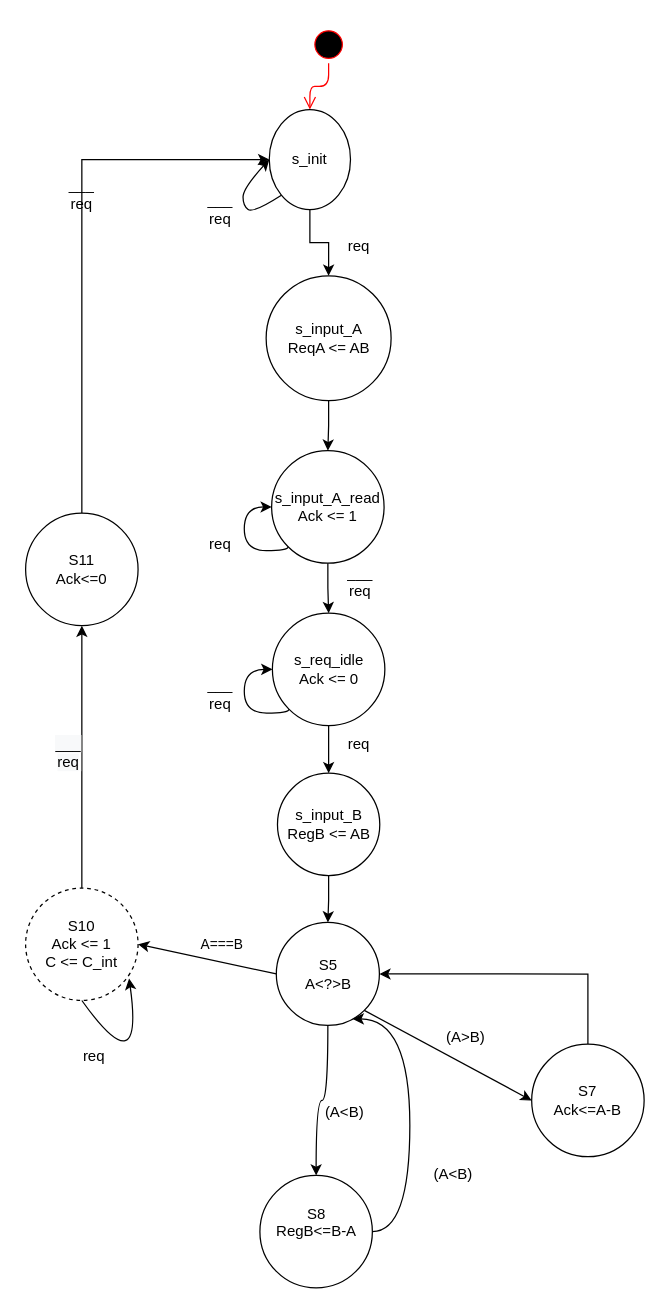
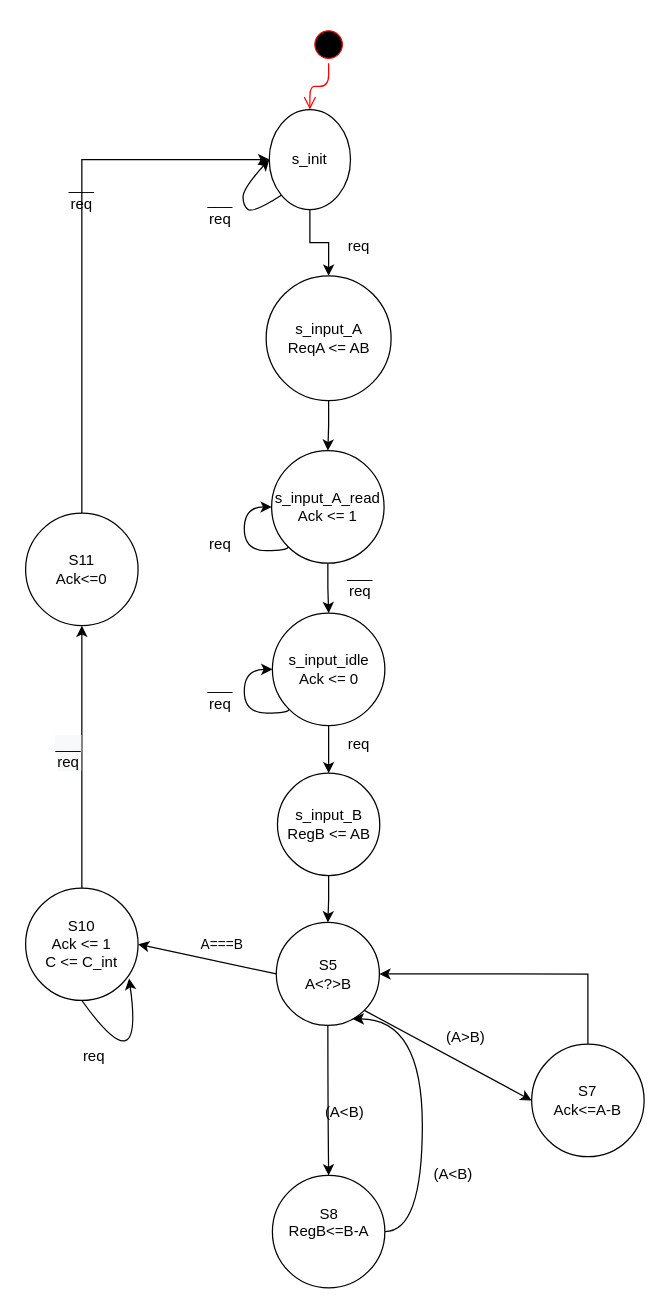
(329, 669) -> (329, 669)
(82, 944) -> (82, 944)
(316, 1232) -> (329, 1232)
